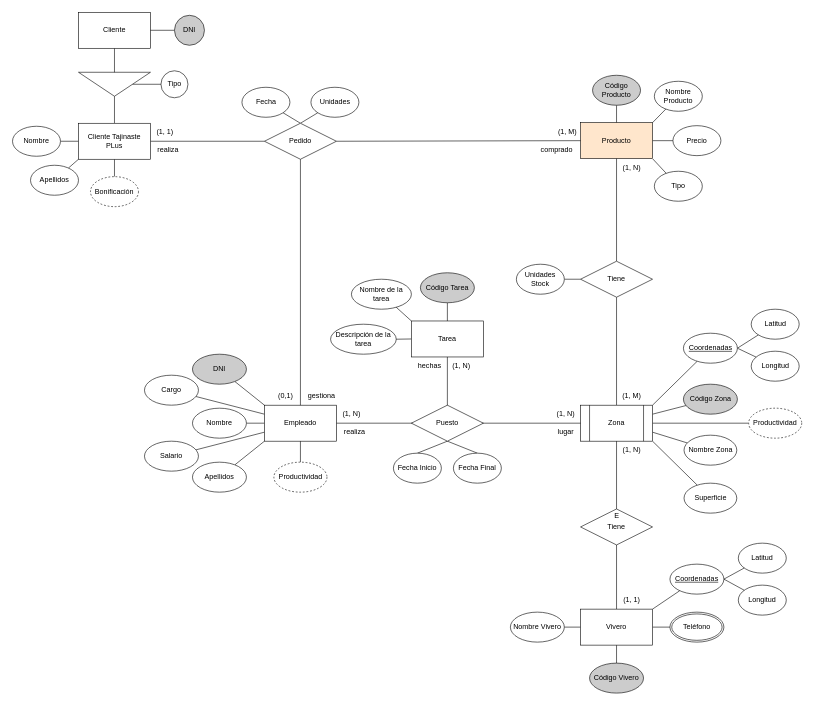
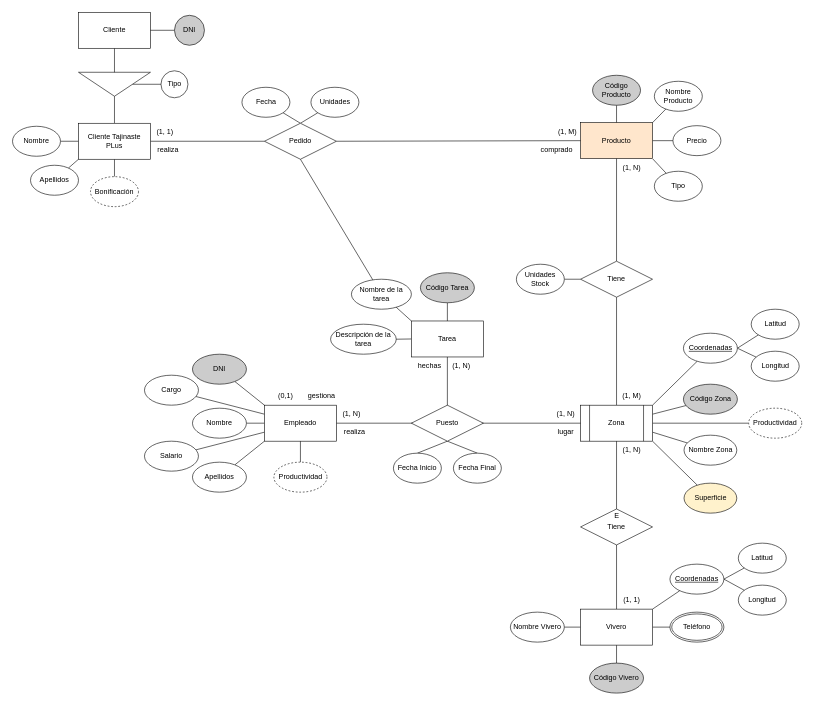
(300, 282) -> (336, 220)
(710, 498) -> (710, 498)
